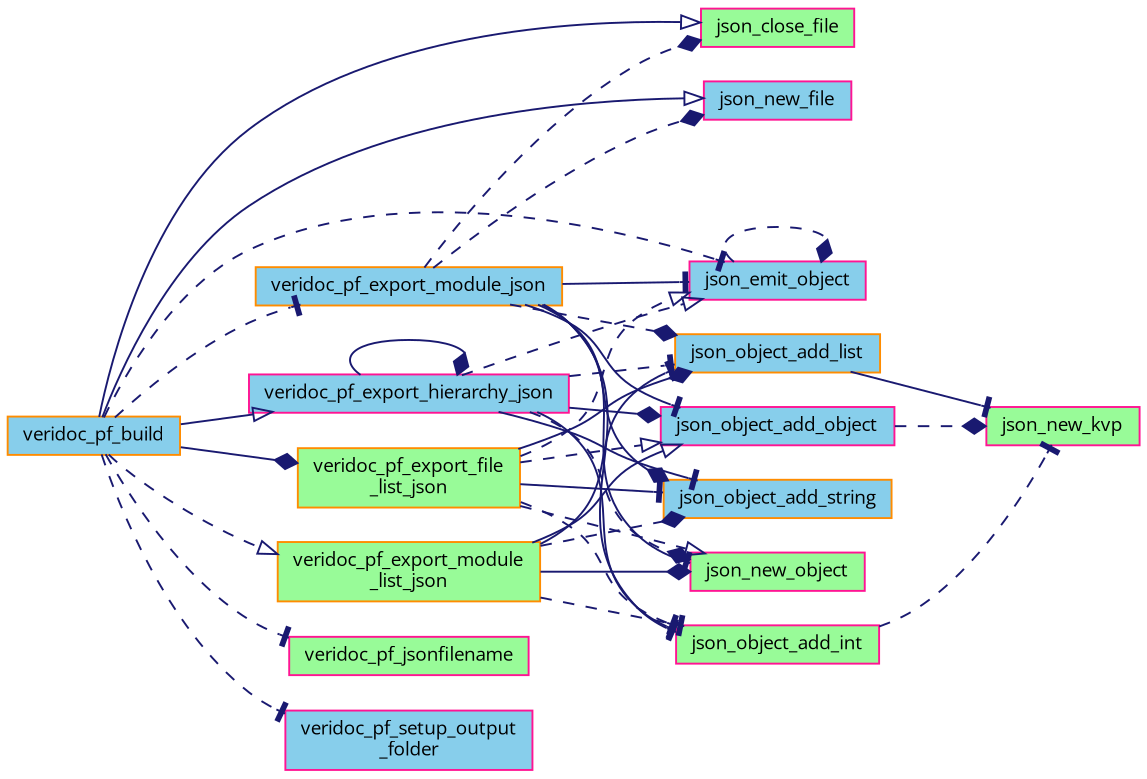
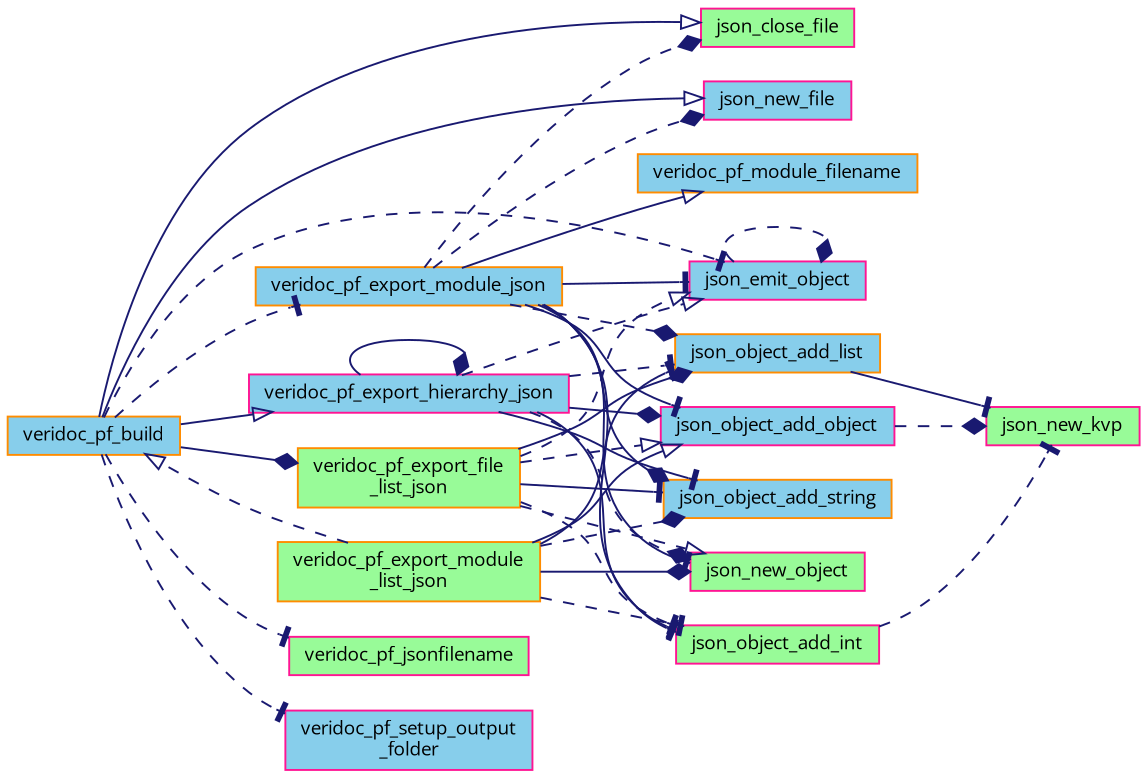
none -> (778, 173)
(180, 507) -> (252, 510)
